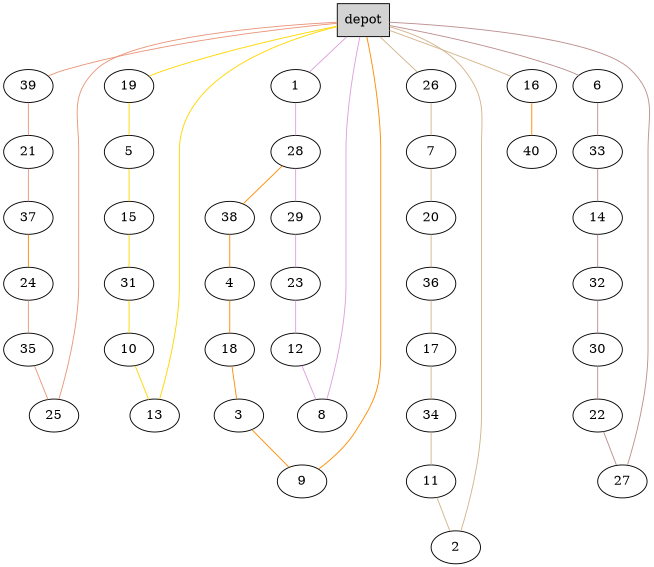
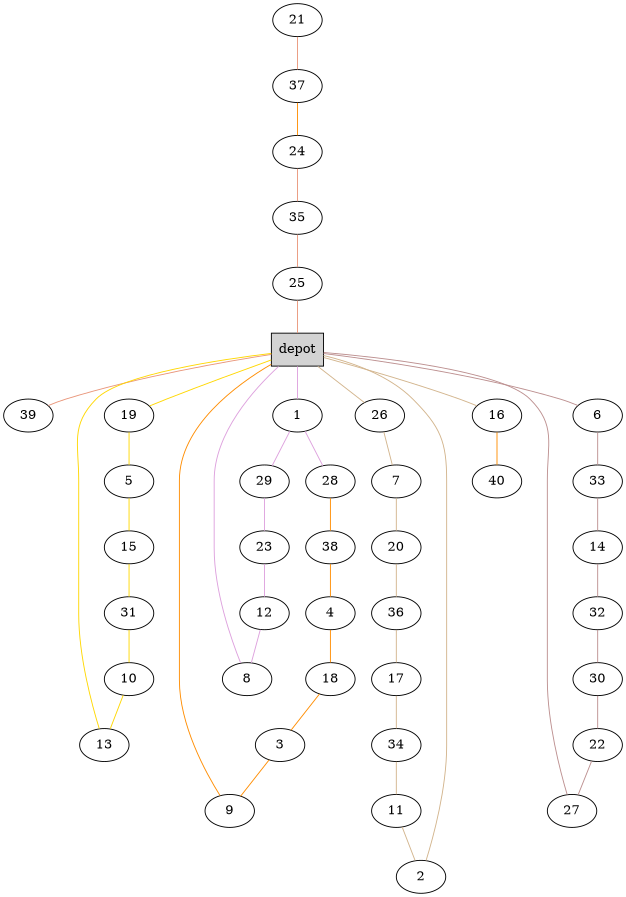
(28, 119) -> none
(296, 185) -> (281, 449)
